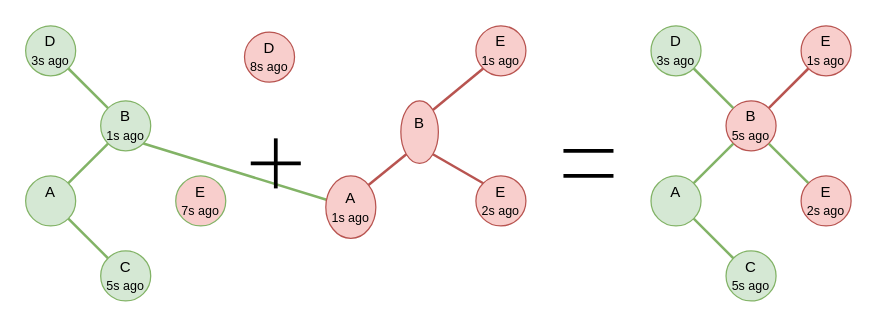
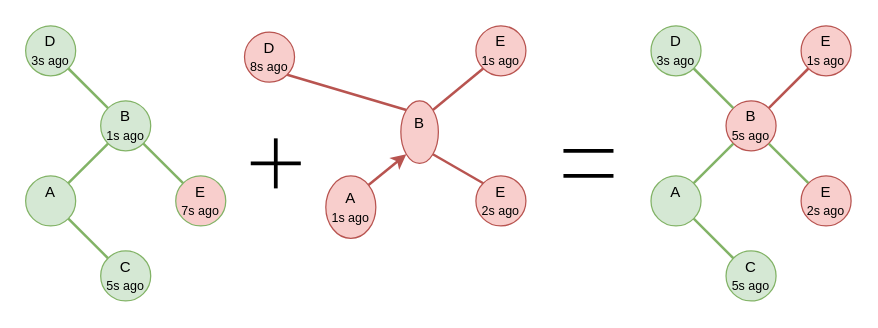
none -> (347, 92)
(400, 159) -> (397, 162)
(234, 171) -> (163, 163)
